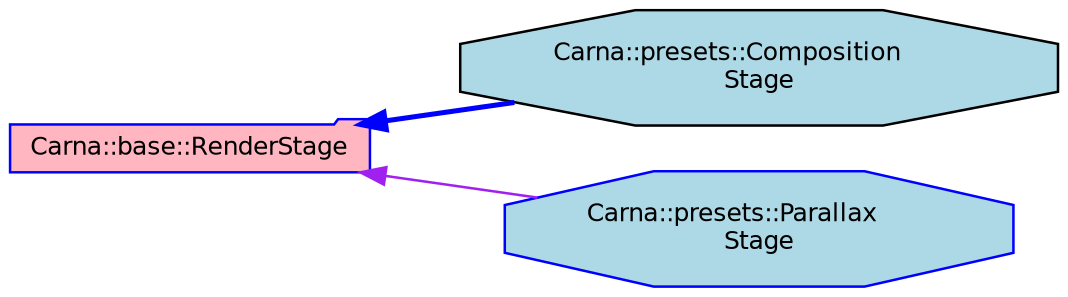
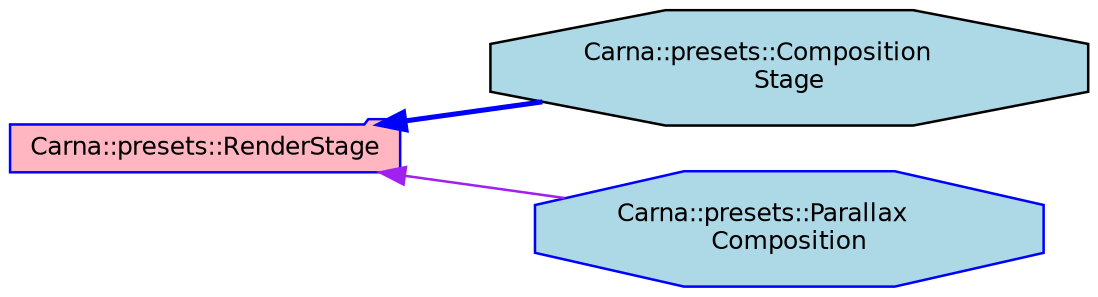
(190, 148) -> (205, 148)
(759, 229) -> (789, 229)
